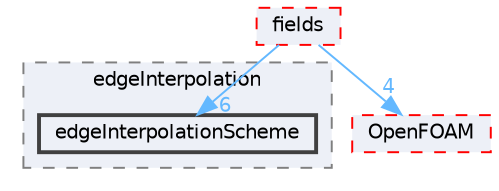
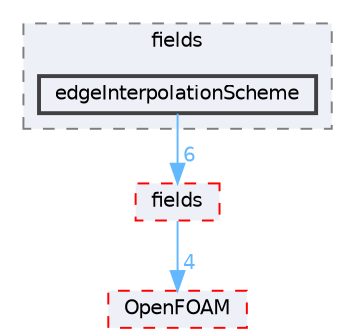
(244, 75) -> (178, 141)
(178, 81) -> (178, 42)
